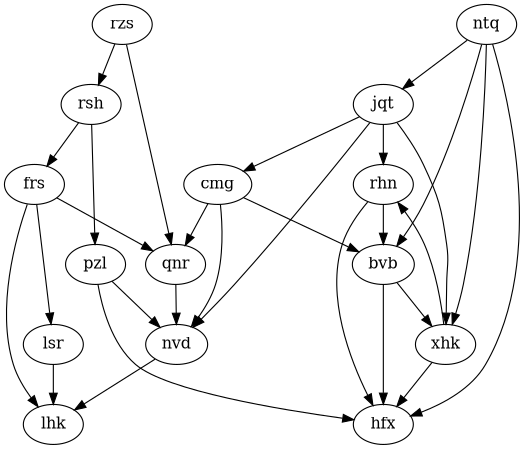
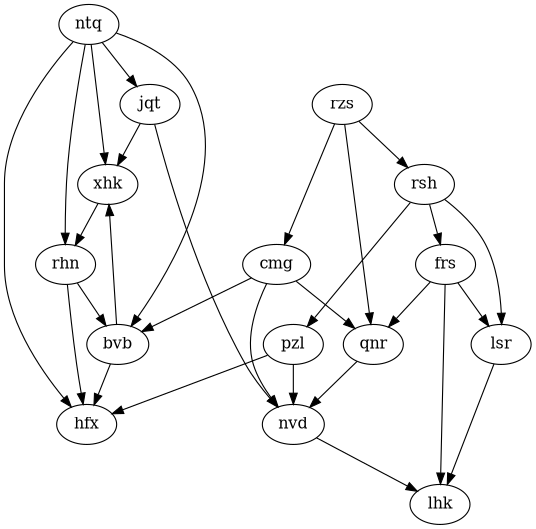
(383, 139) -> (71, 138)
(307, 142) -> (312, 179)
none -> (488, 249)
(418, 380) -> none
